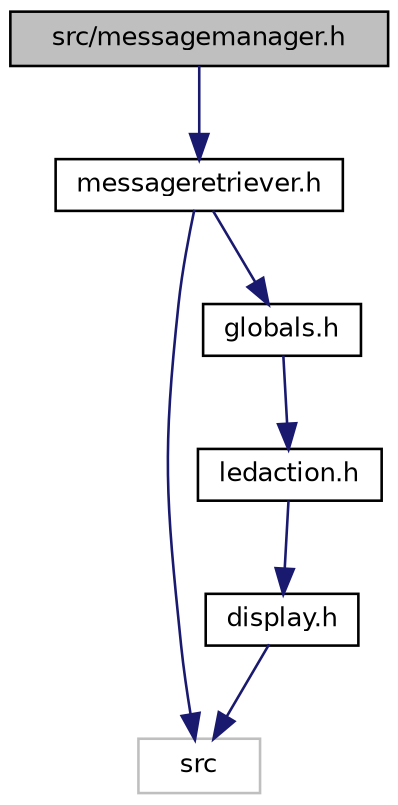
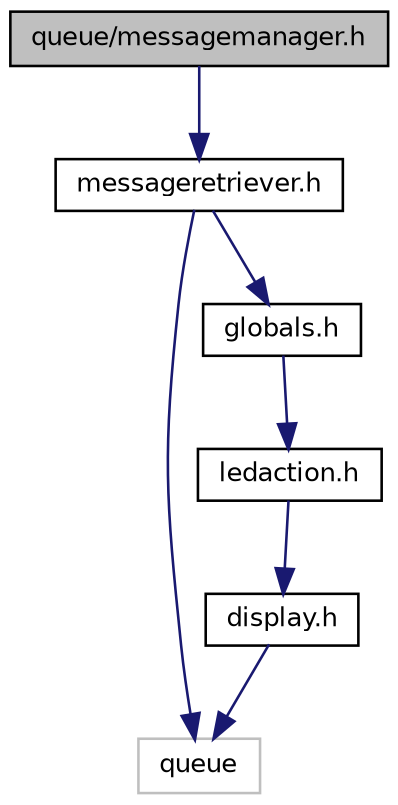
(199, 39) -> (199, 39)
(199, 766) -> (199, 766)
